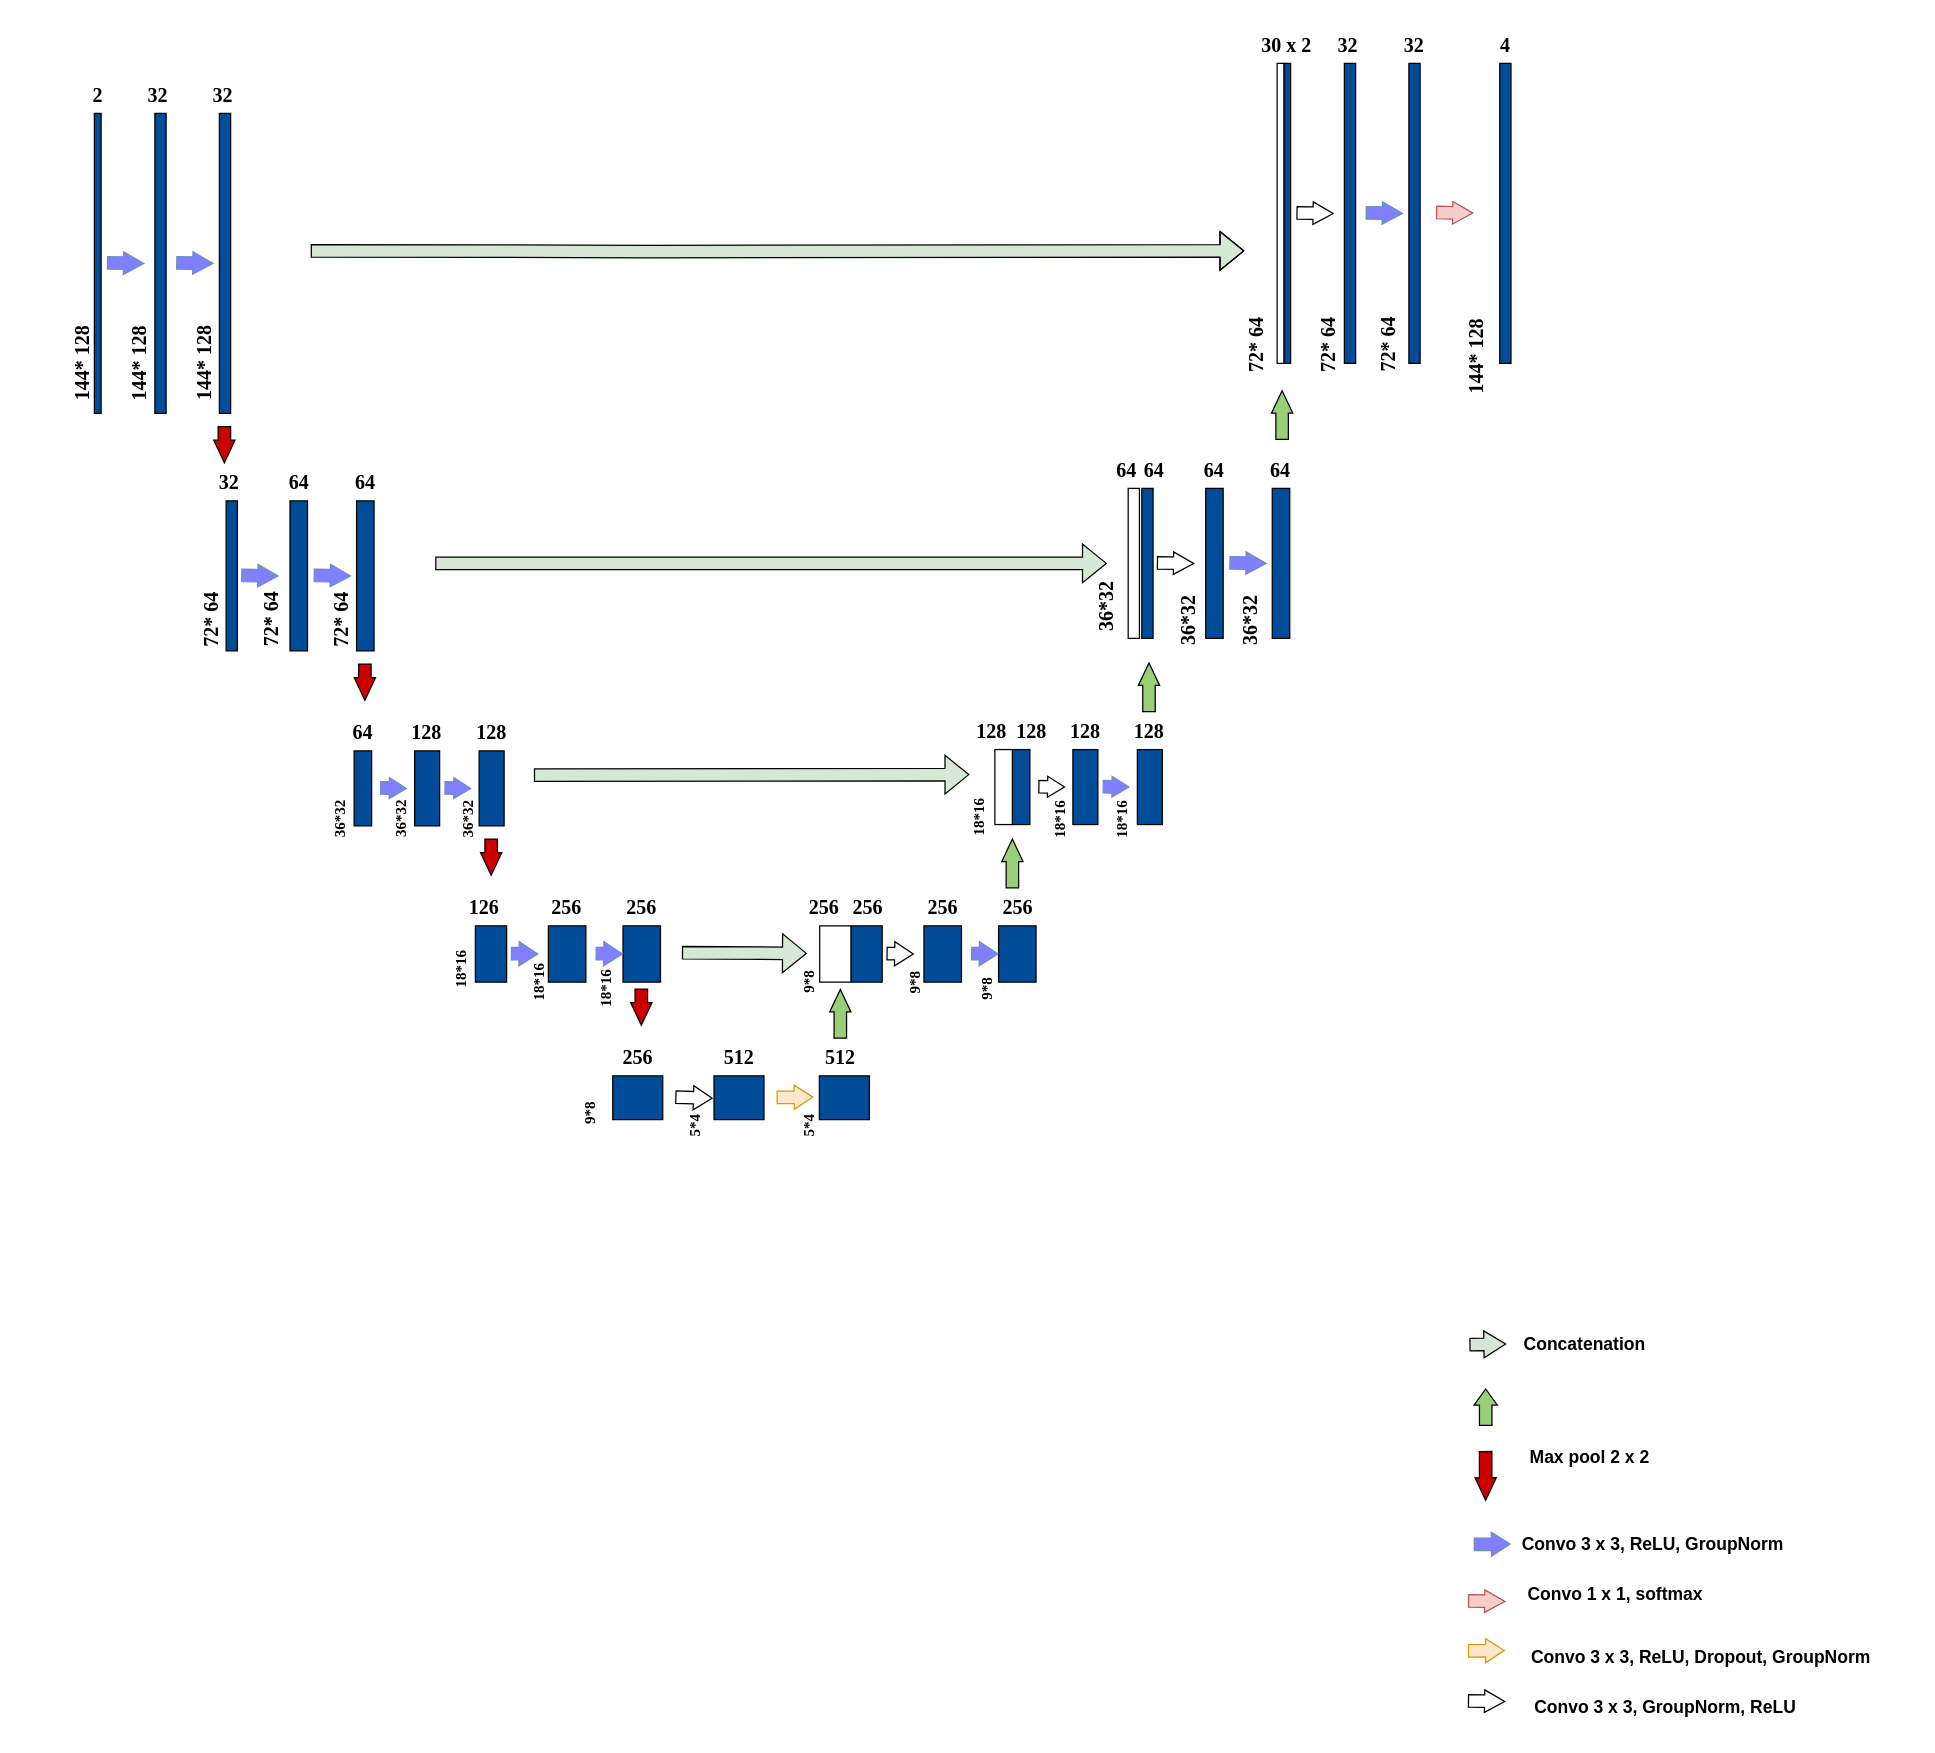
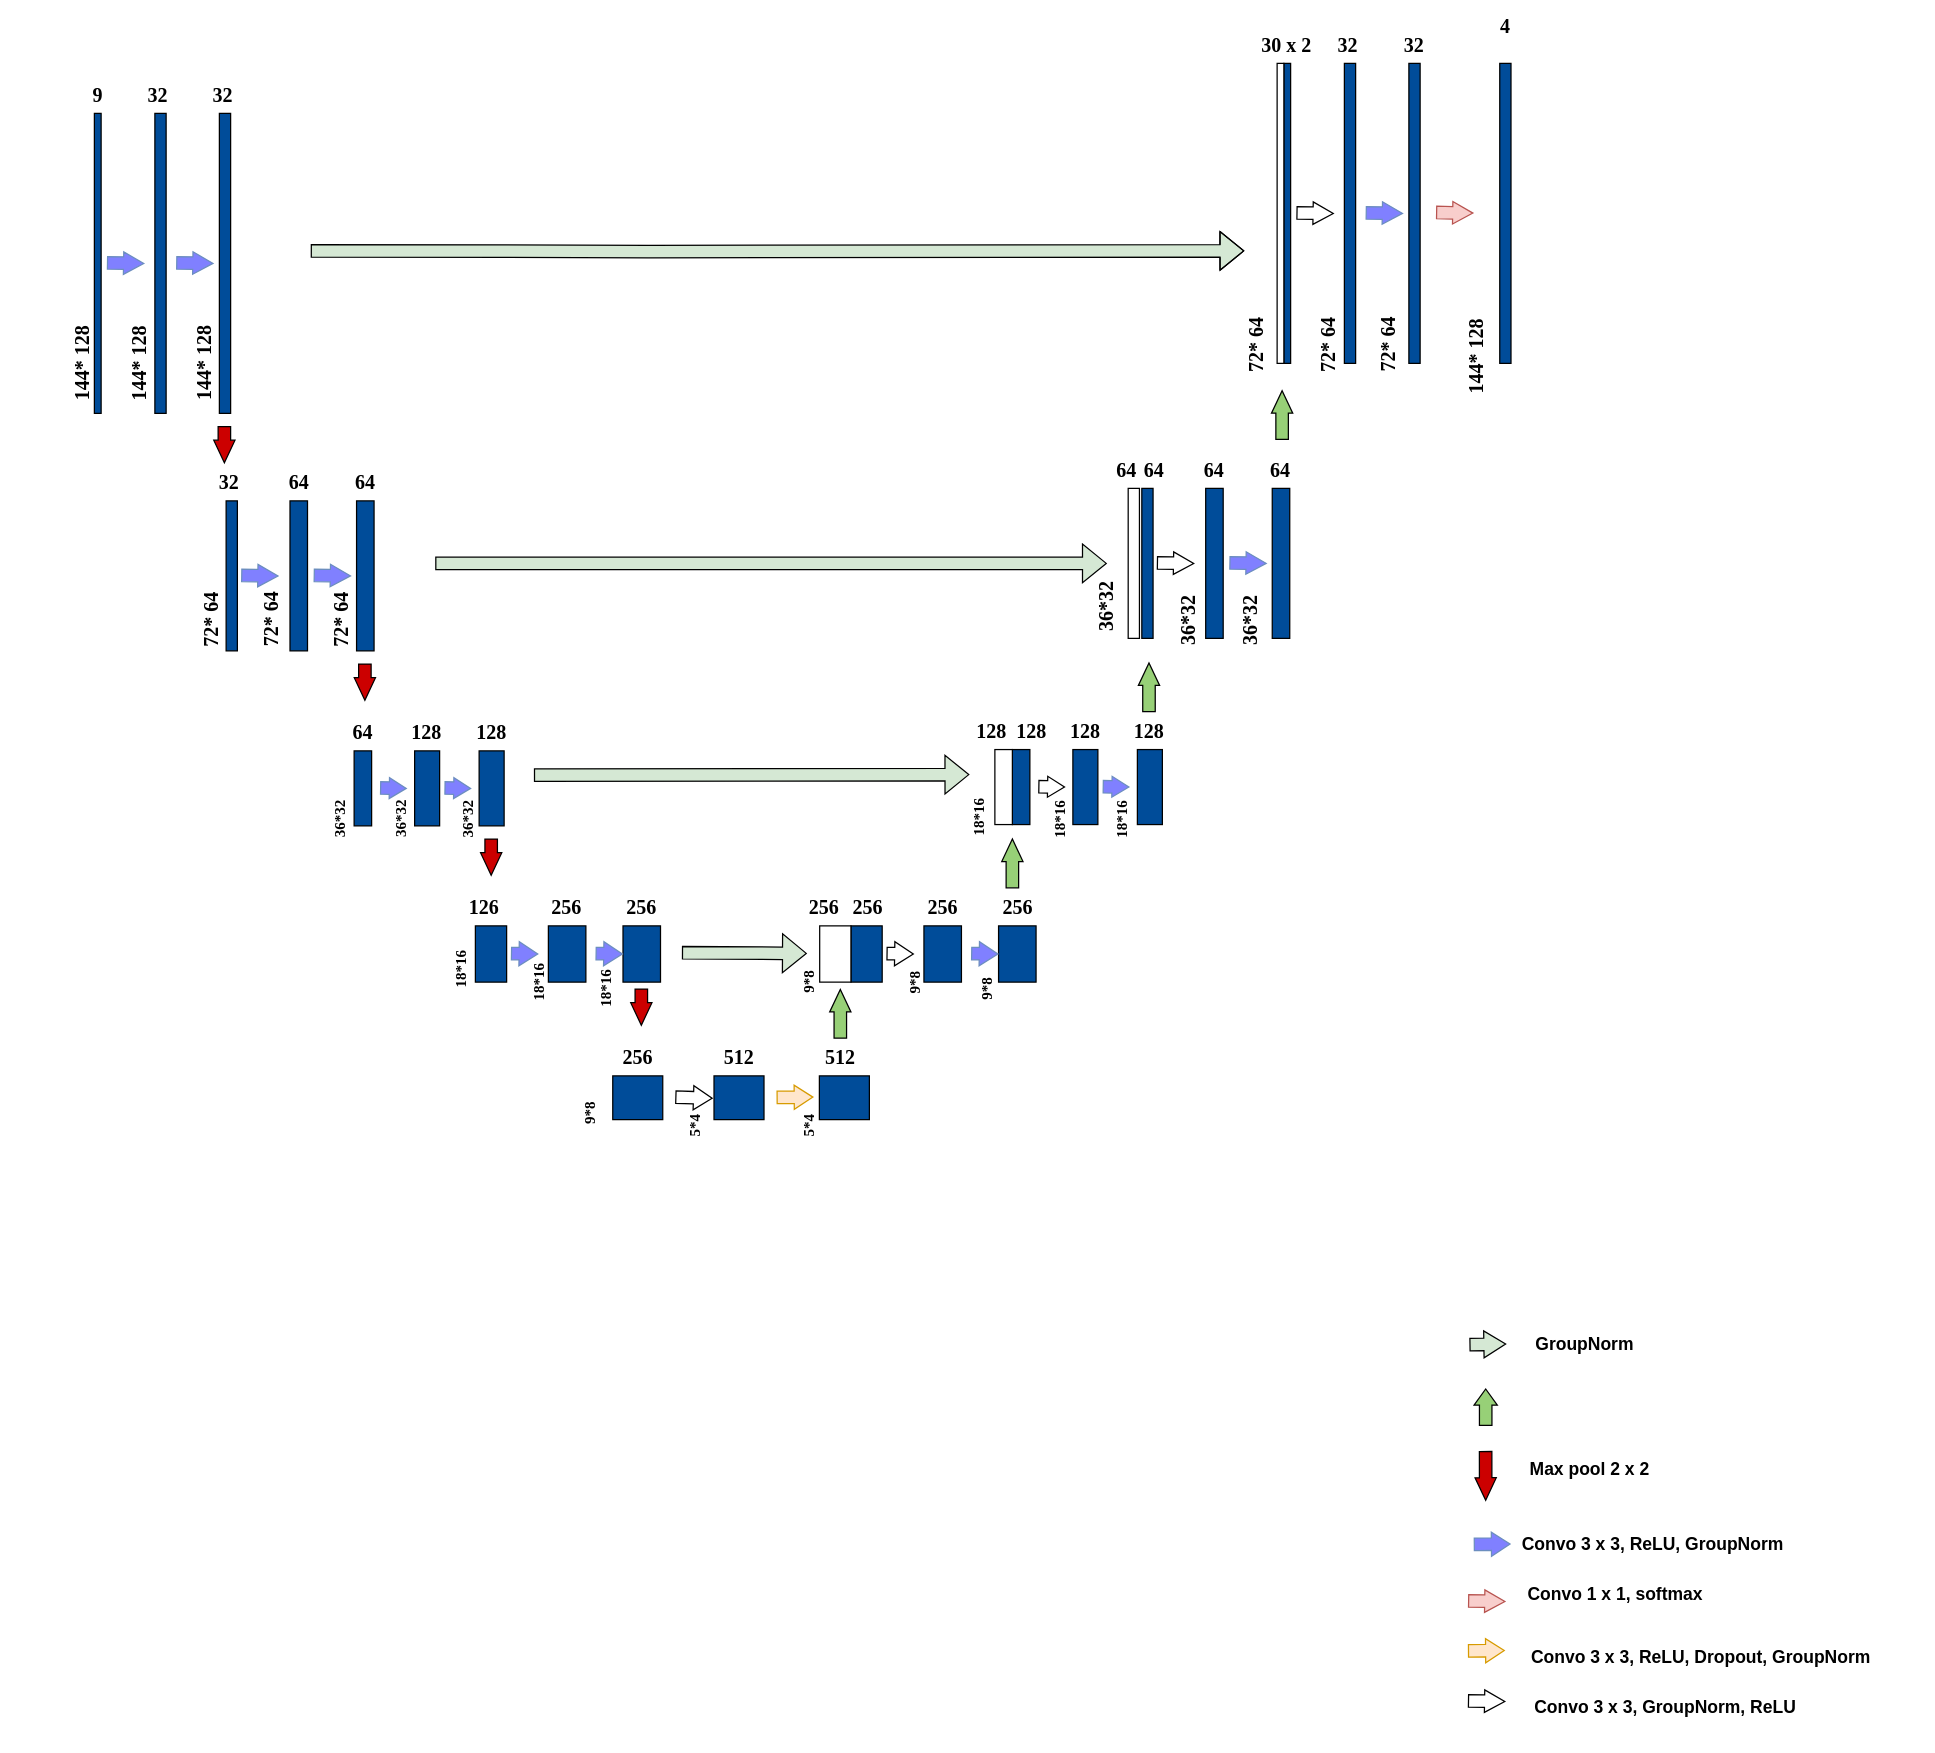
(1505, 44) -> (1505, 26)
(98, 94) -> (98, 94)
(1585, 1344) -> (1585, 1344)
(1590, 1457) -> (1590, 1469)
